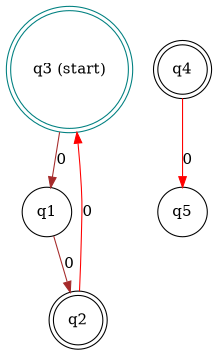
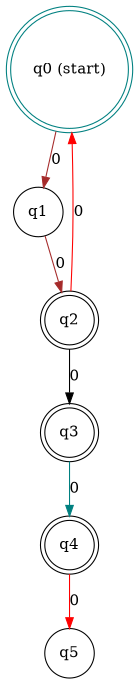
(70, 70) -> (70, 70)
none -> (70, 433)
